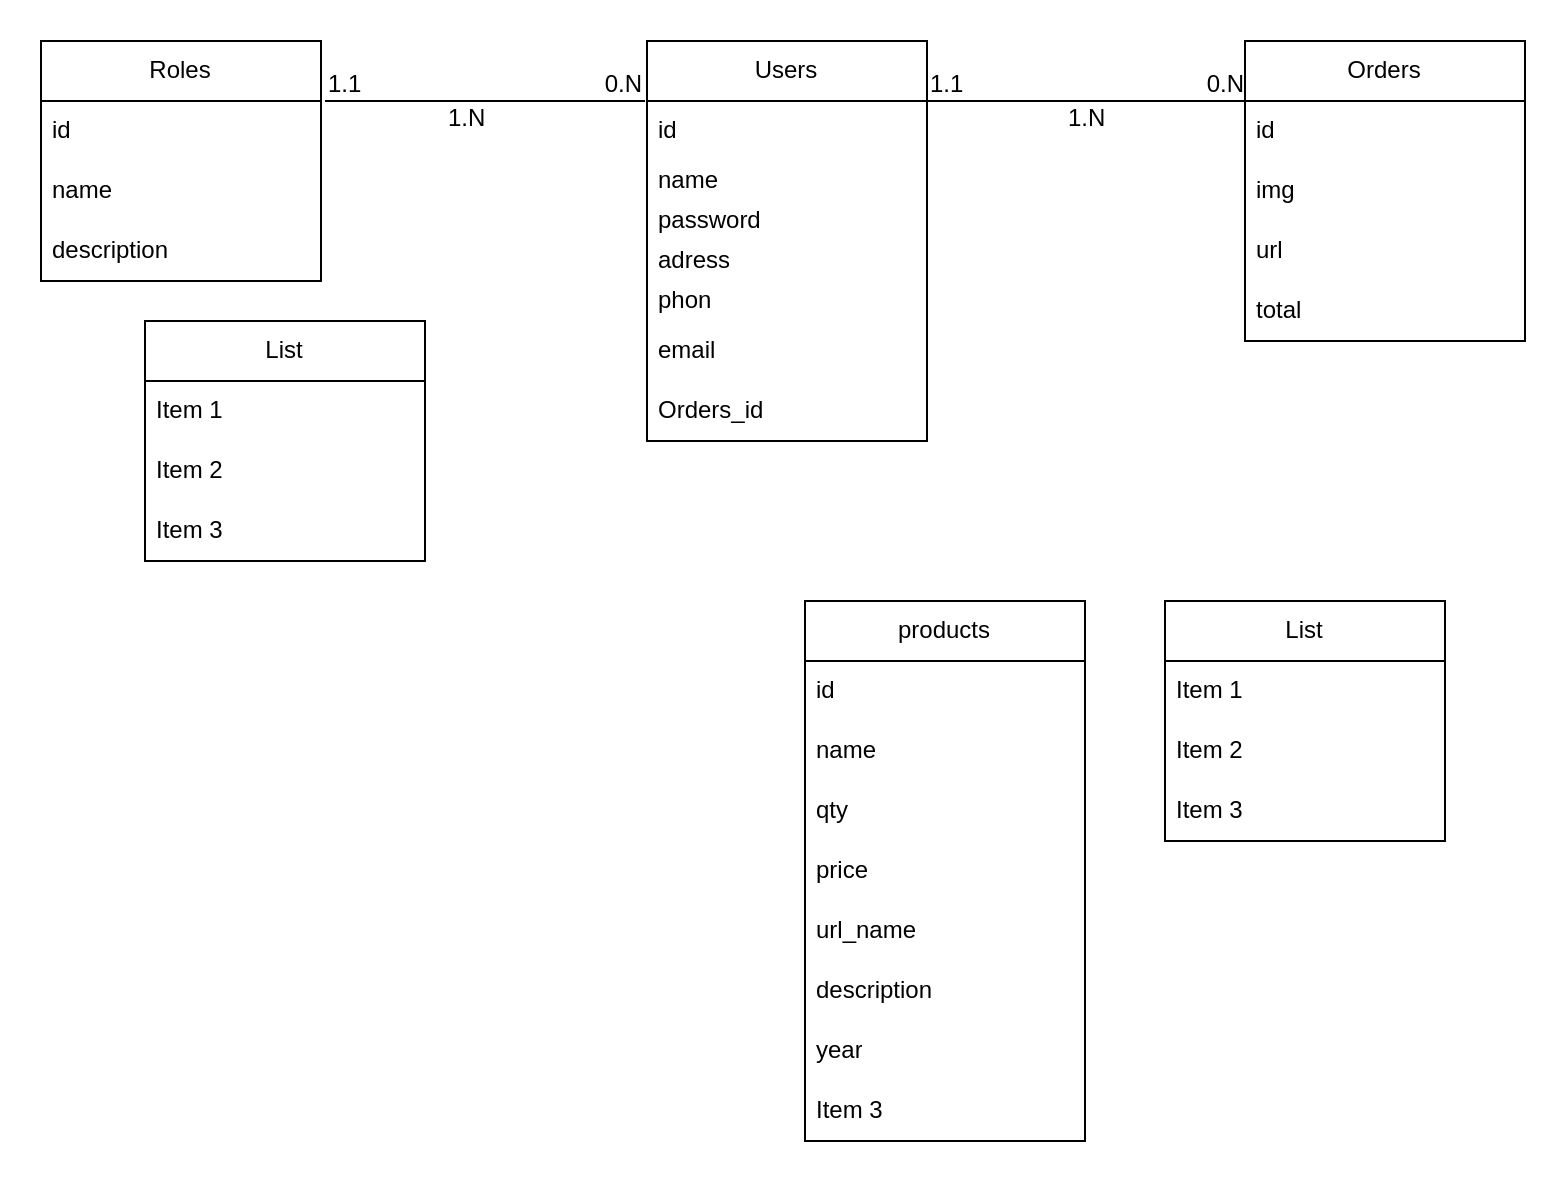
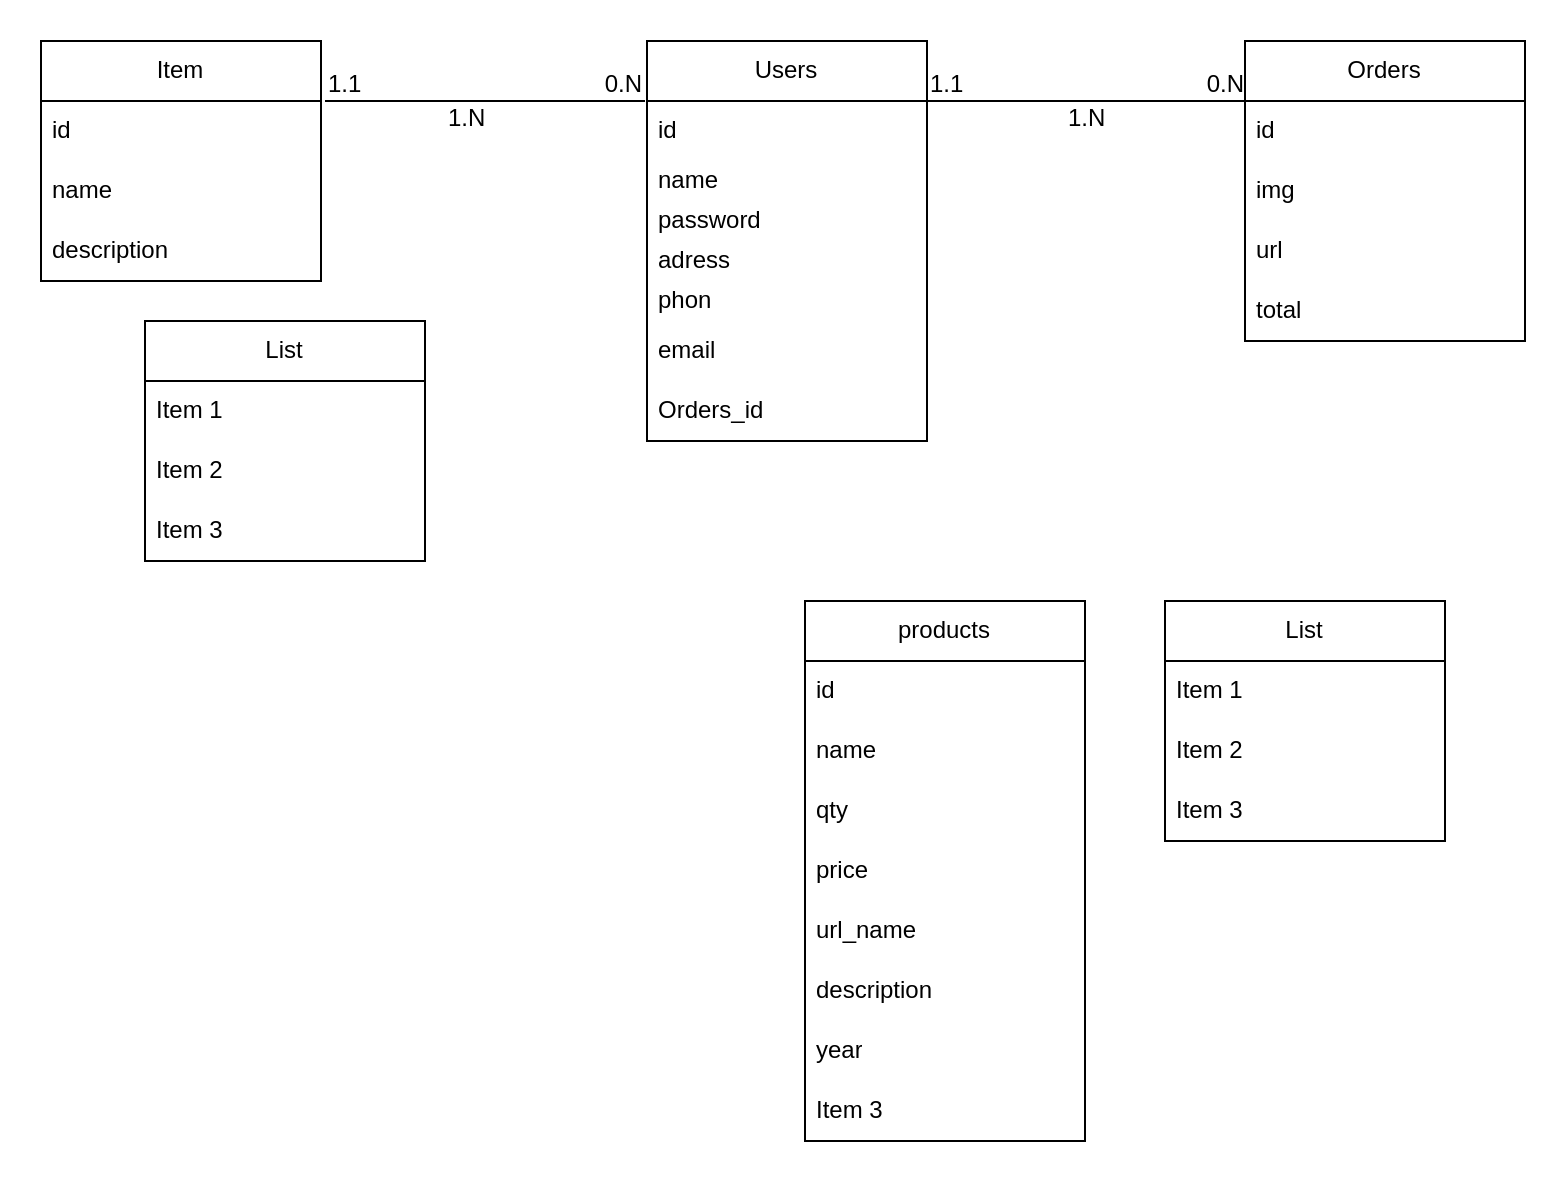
(181, 71) -> (181, 71)
